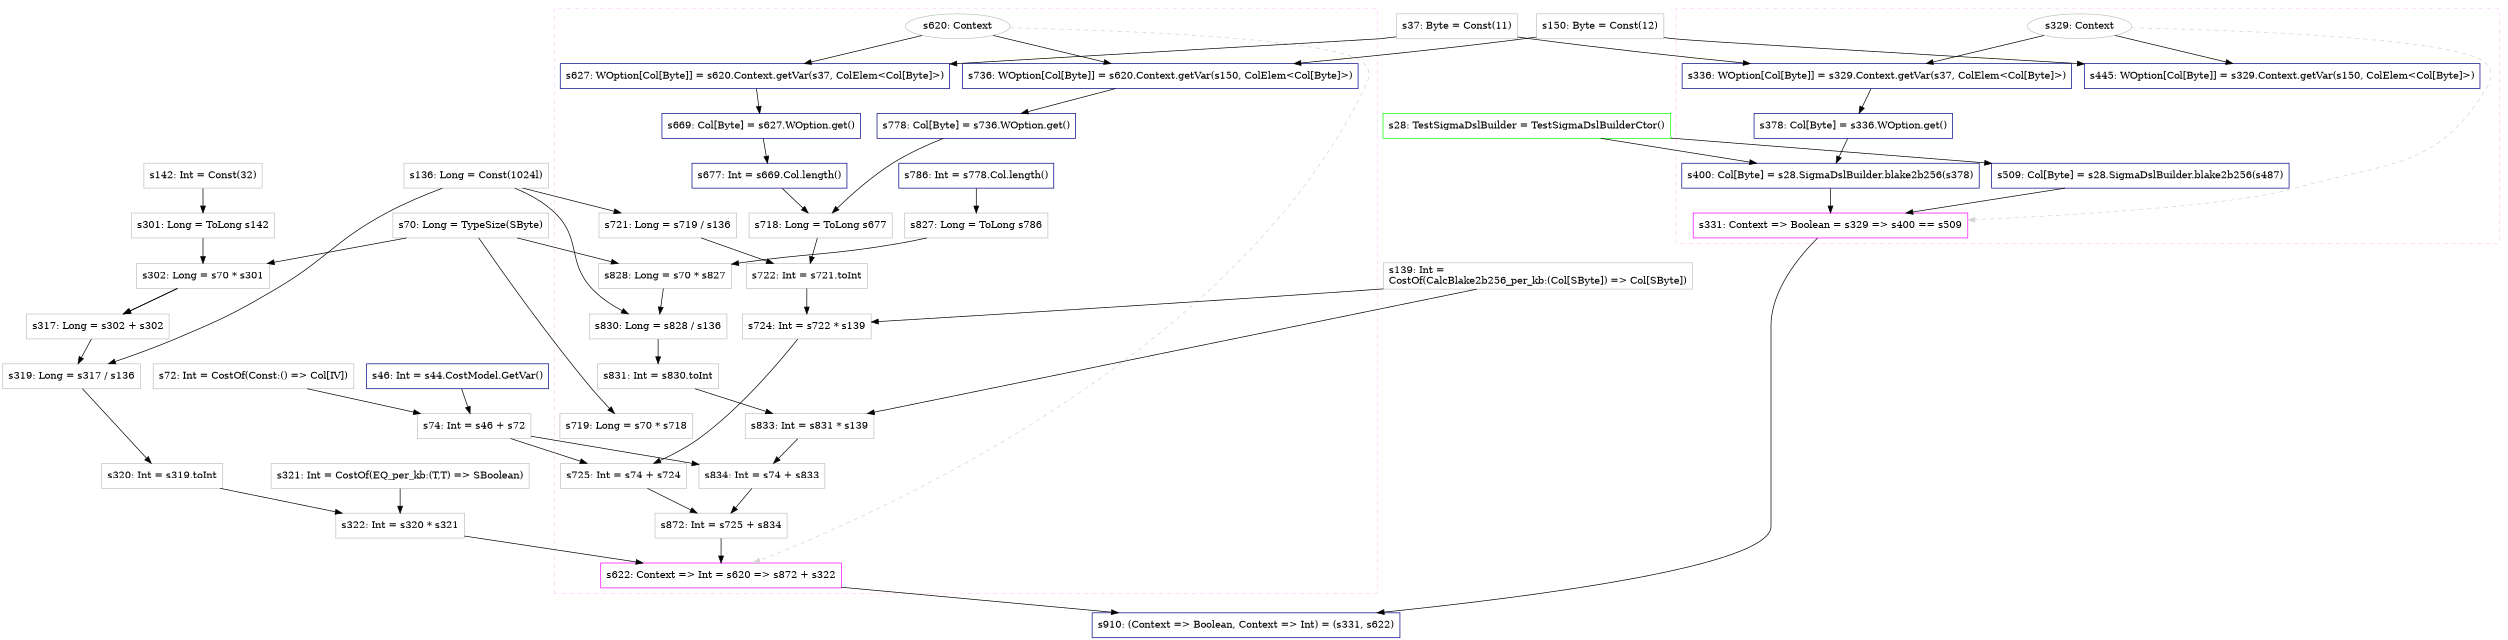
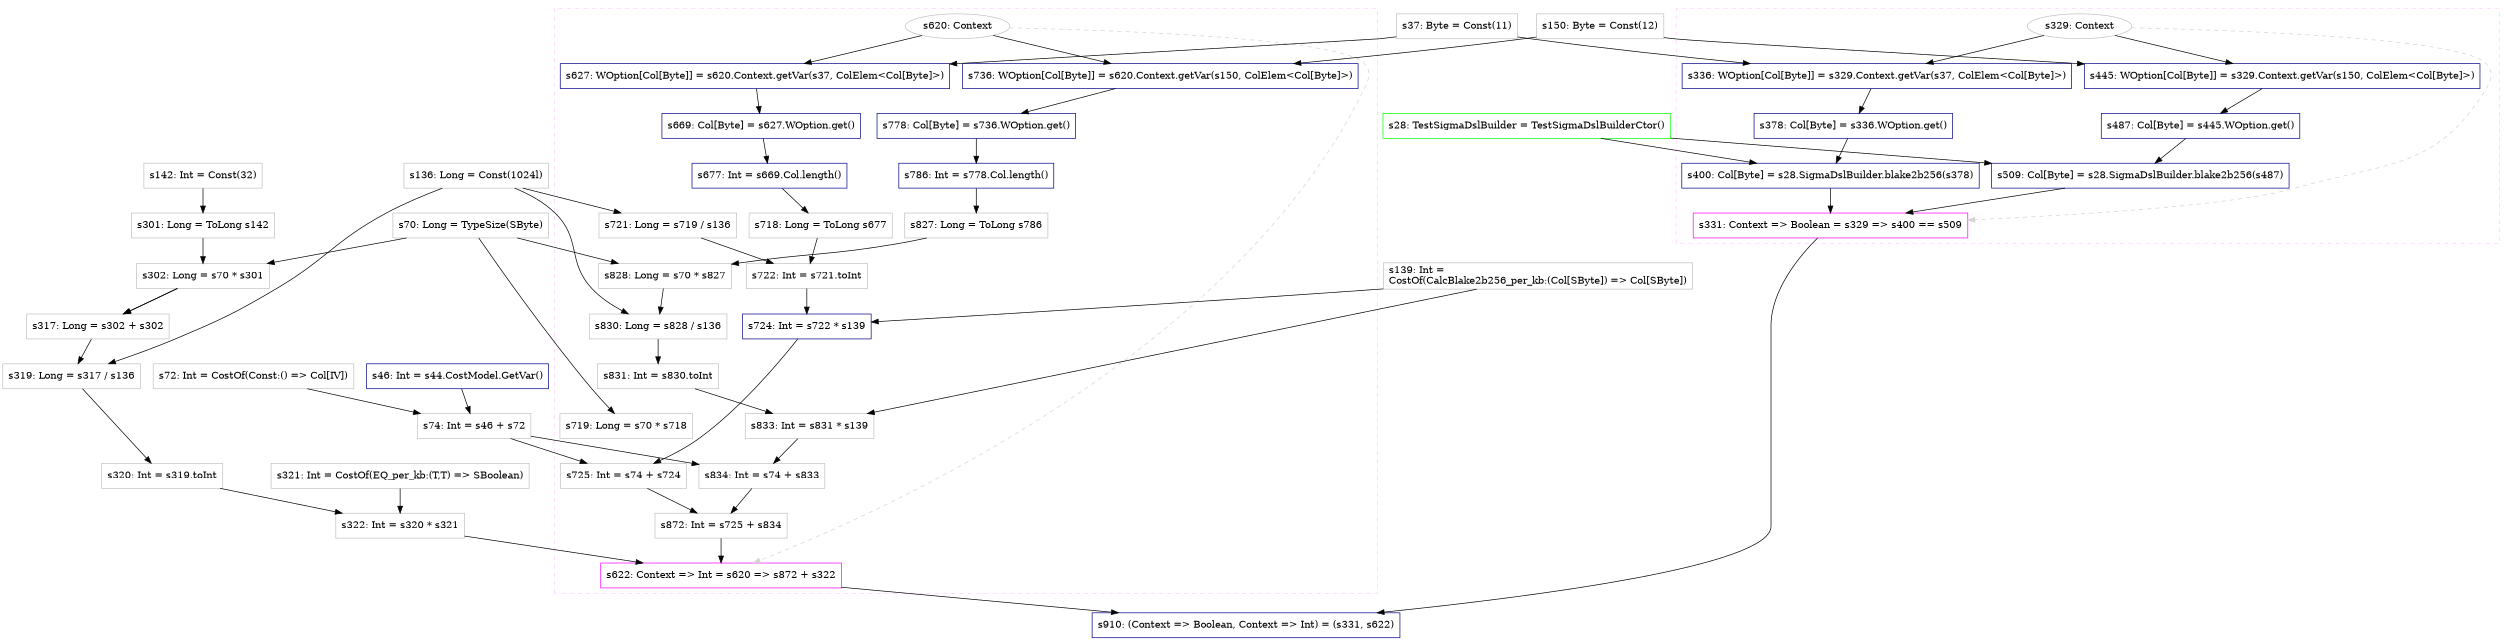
none -> (2201, 126)
(886, 167) -> (976, 147)
(807, 326) -> (807, 326)
